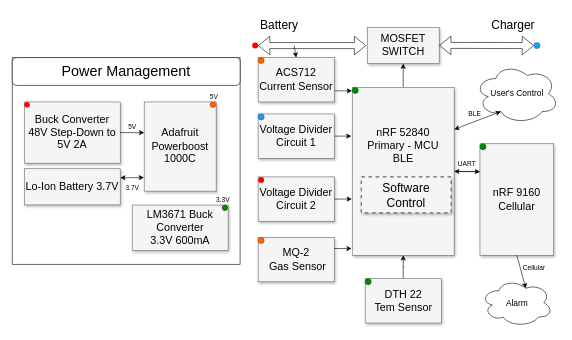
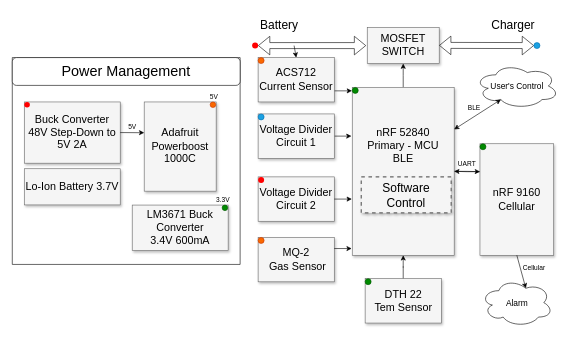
(517, 93) -> (517, 86)
(133, 177) -> none
(180, 228) -> (180, 228)
